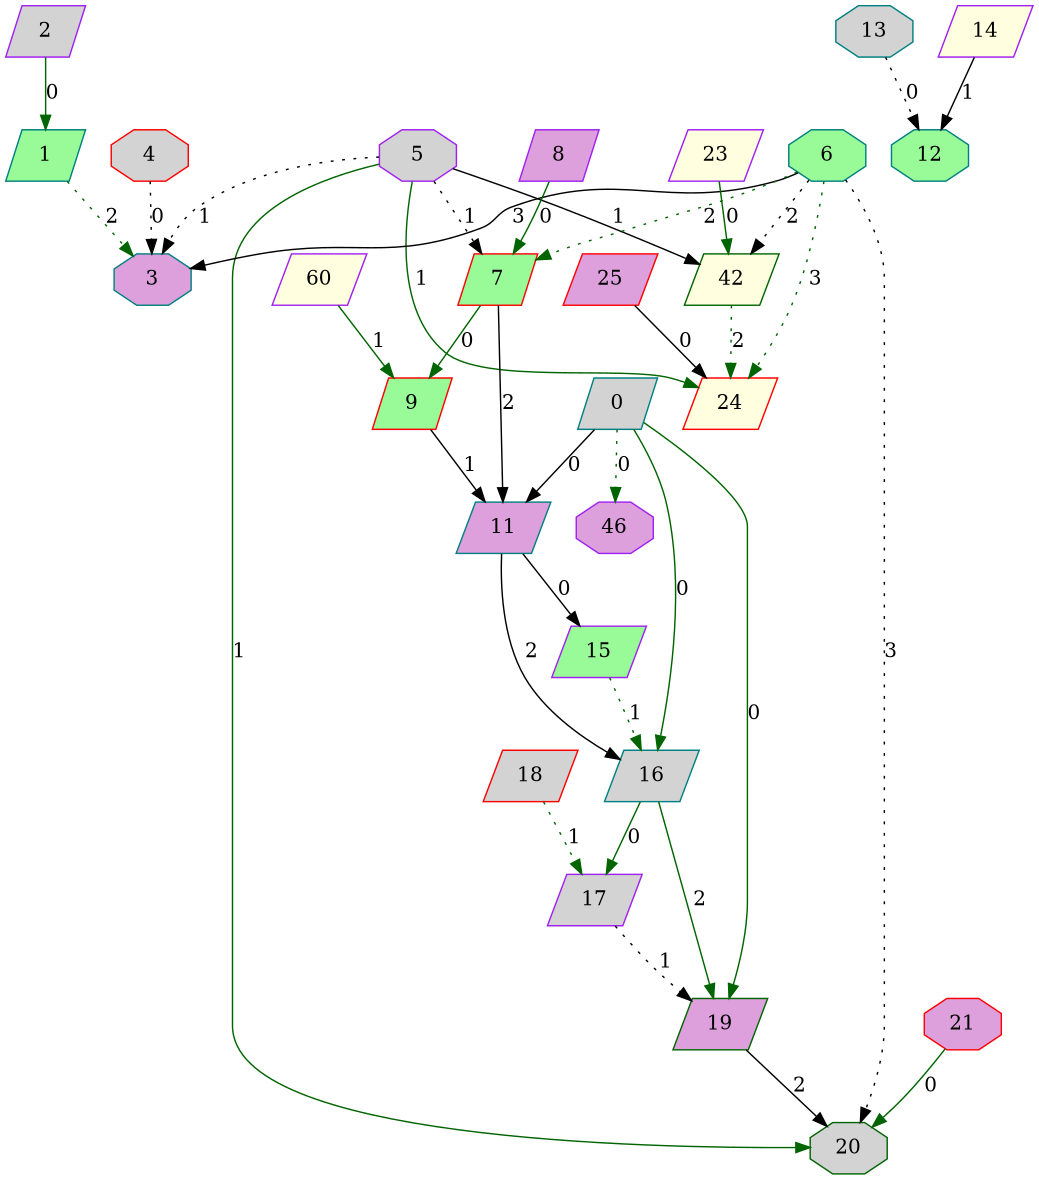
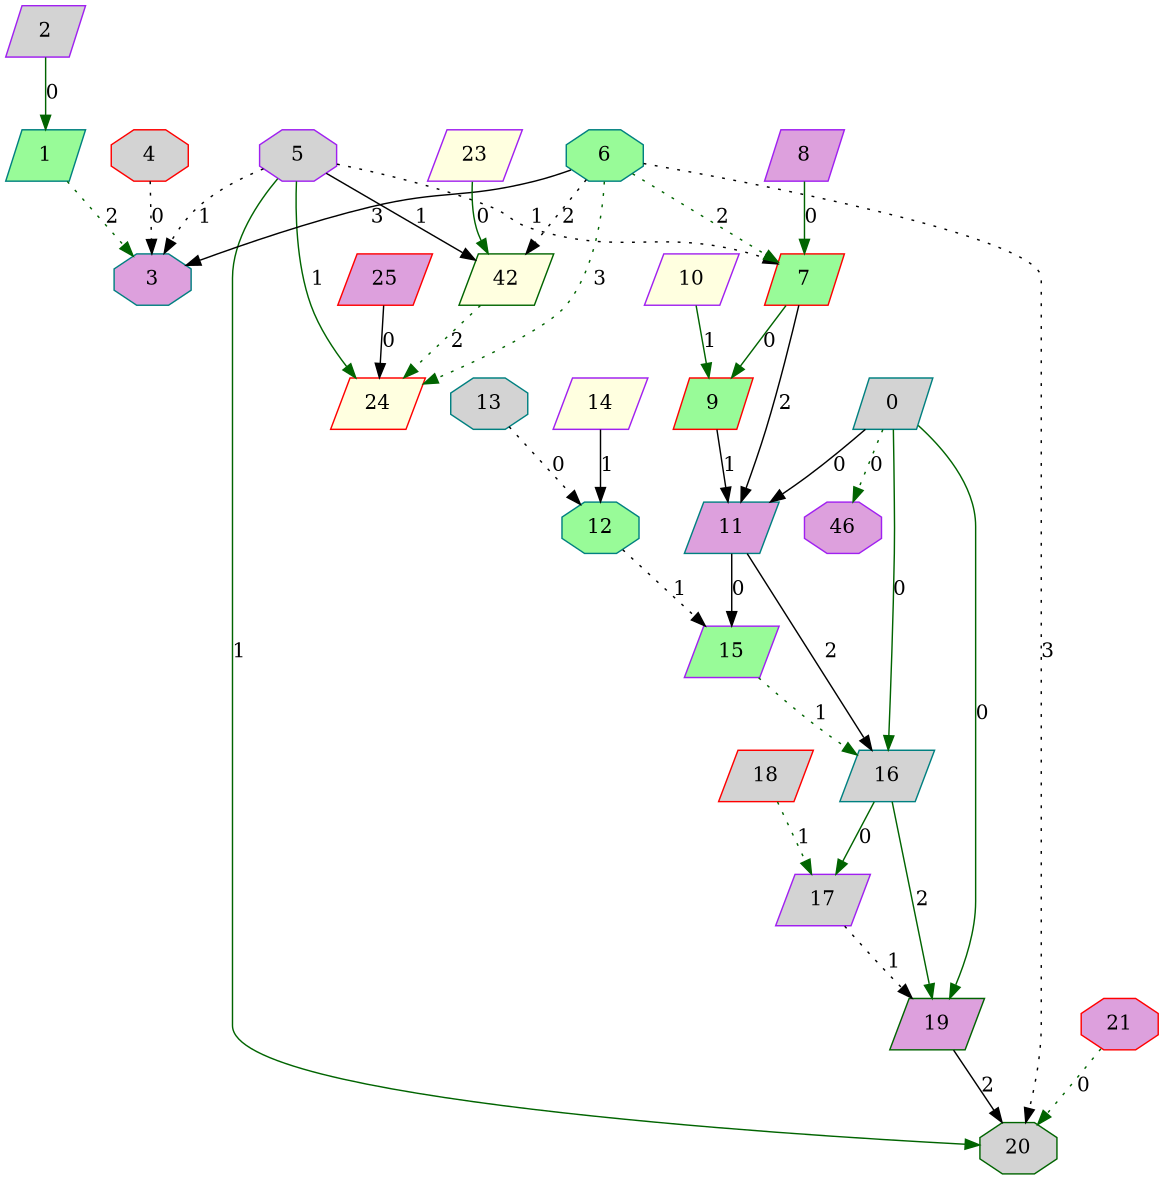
(319, 280) -> (692, 280)
none -> (659, 583)
(916, 1084) -> (1074, 1081)
